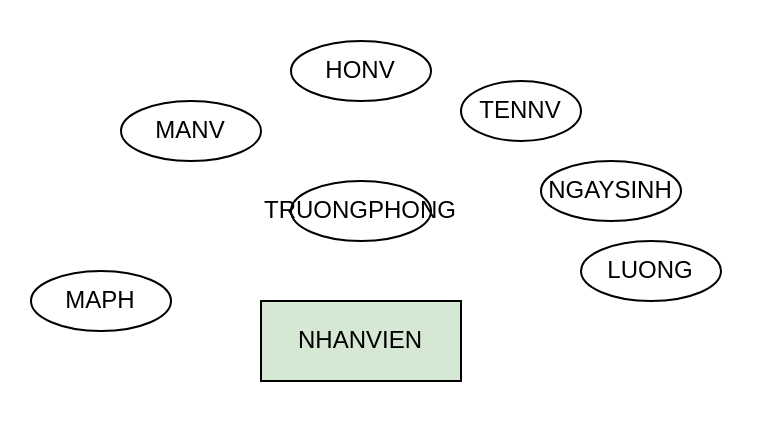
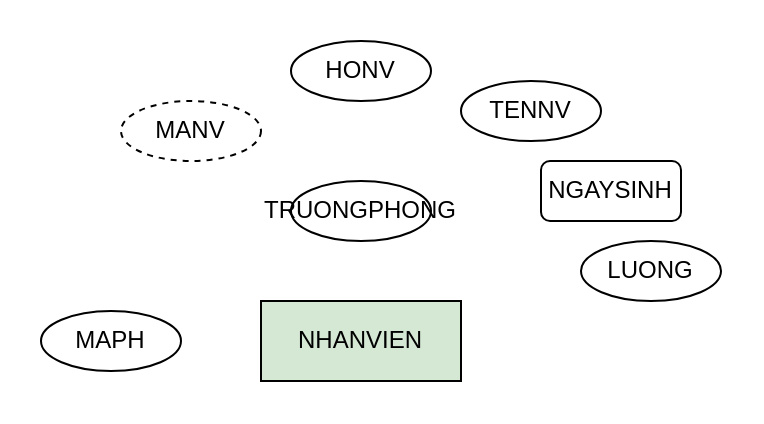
(521, 111) -> (531, 111)
(191, 131) -> (191, 131)
(611, 191) -> (611, 191)
(101, 301) -> (111, 341)
